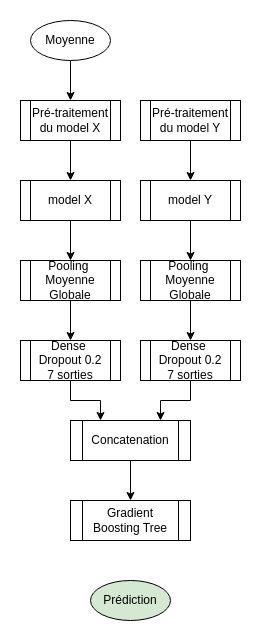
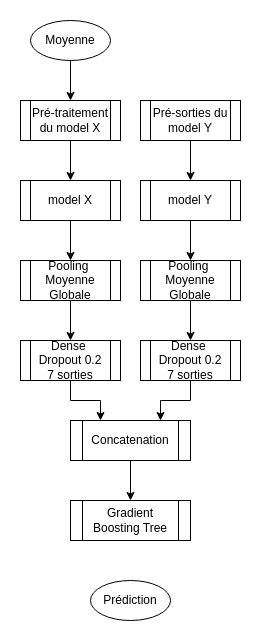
(191, 121) -> (191, 121)
(131, 601) -> (131, 601)
